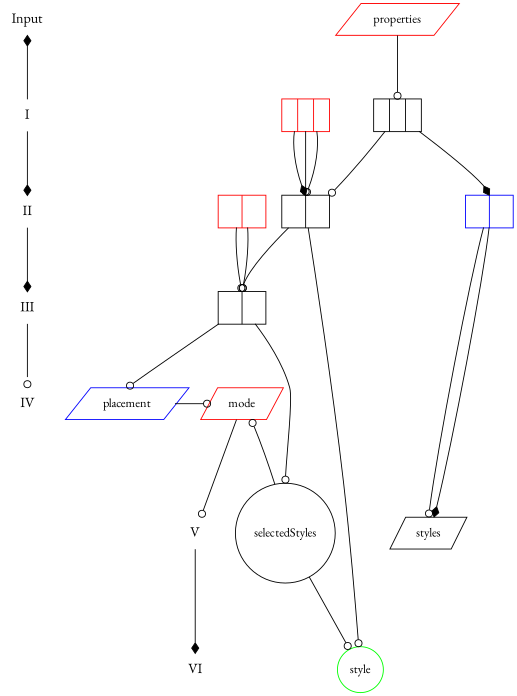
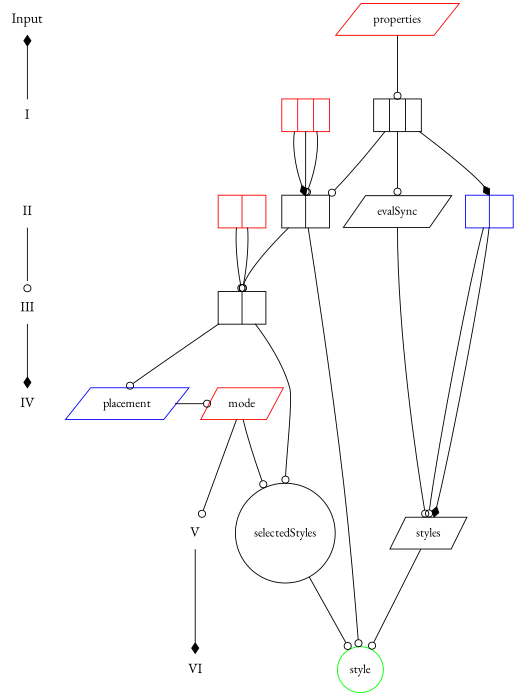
(27, 158) -> none
none -> (398, 212)
(27, 254) -> (27, 254)
(27, 350) -> (27, 350)
(265, 455) -> (252, 450)
none -> (397, 596)
